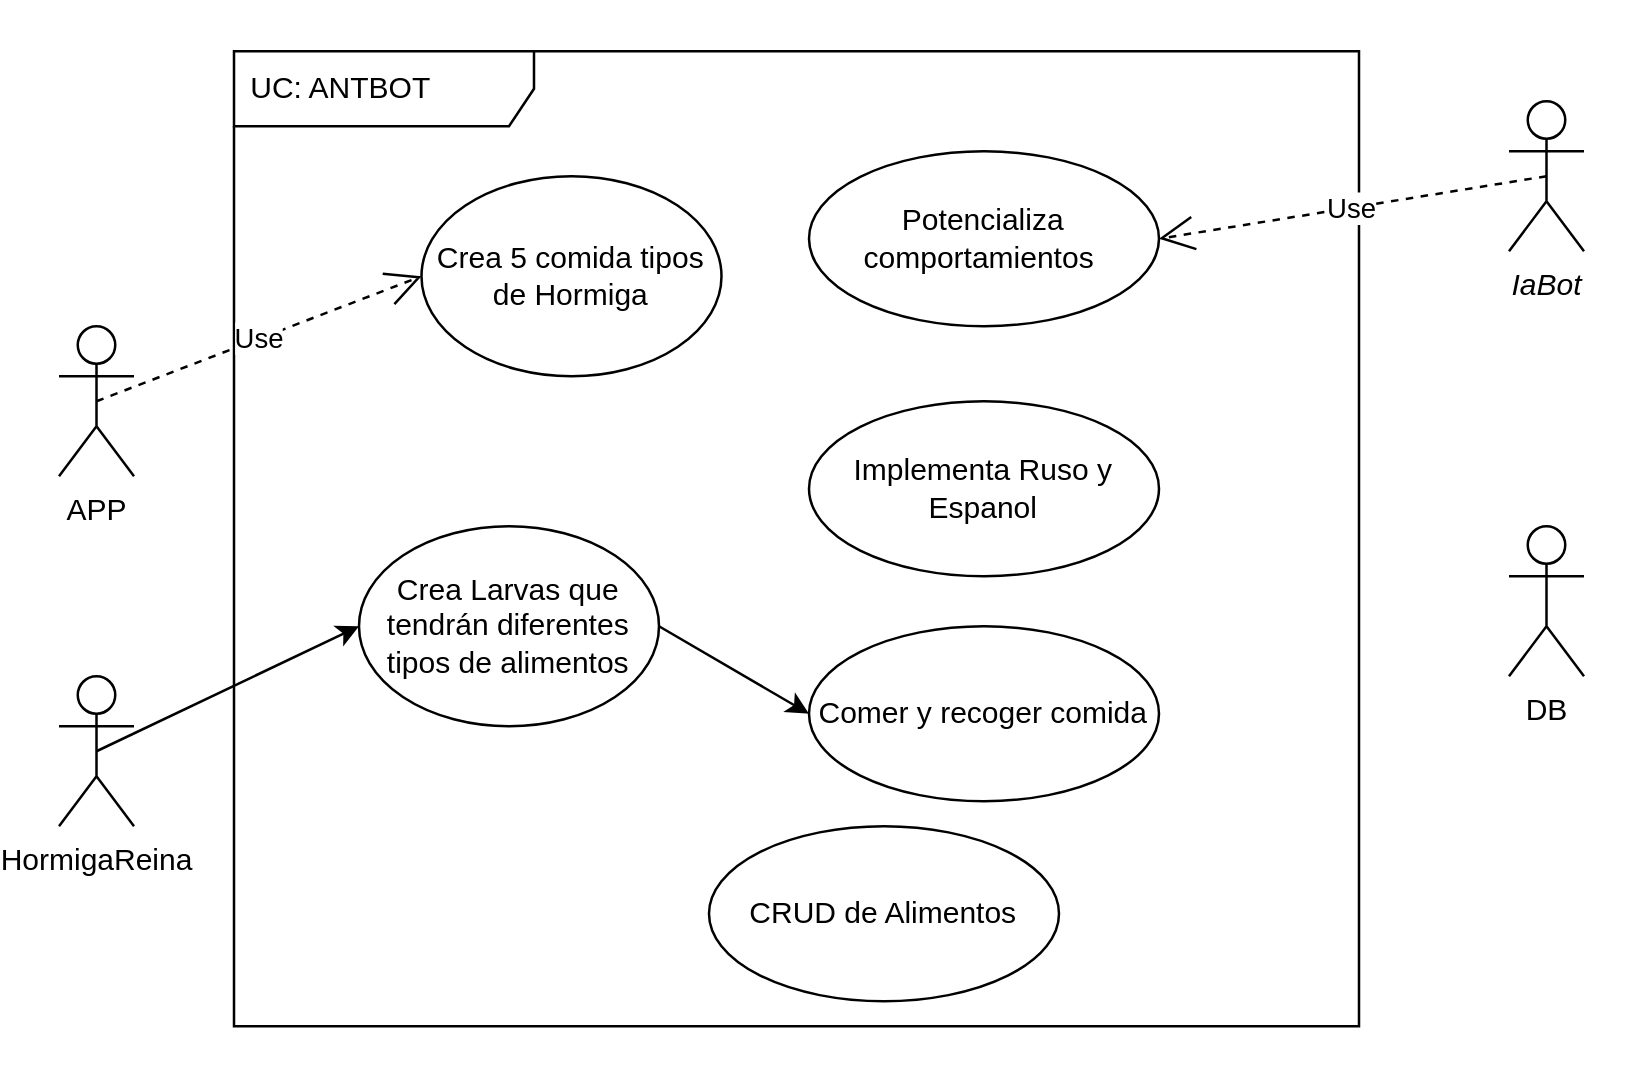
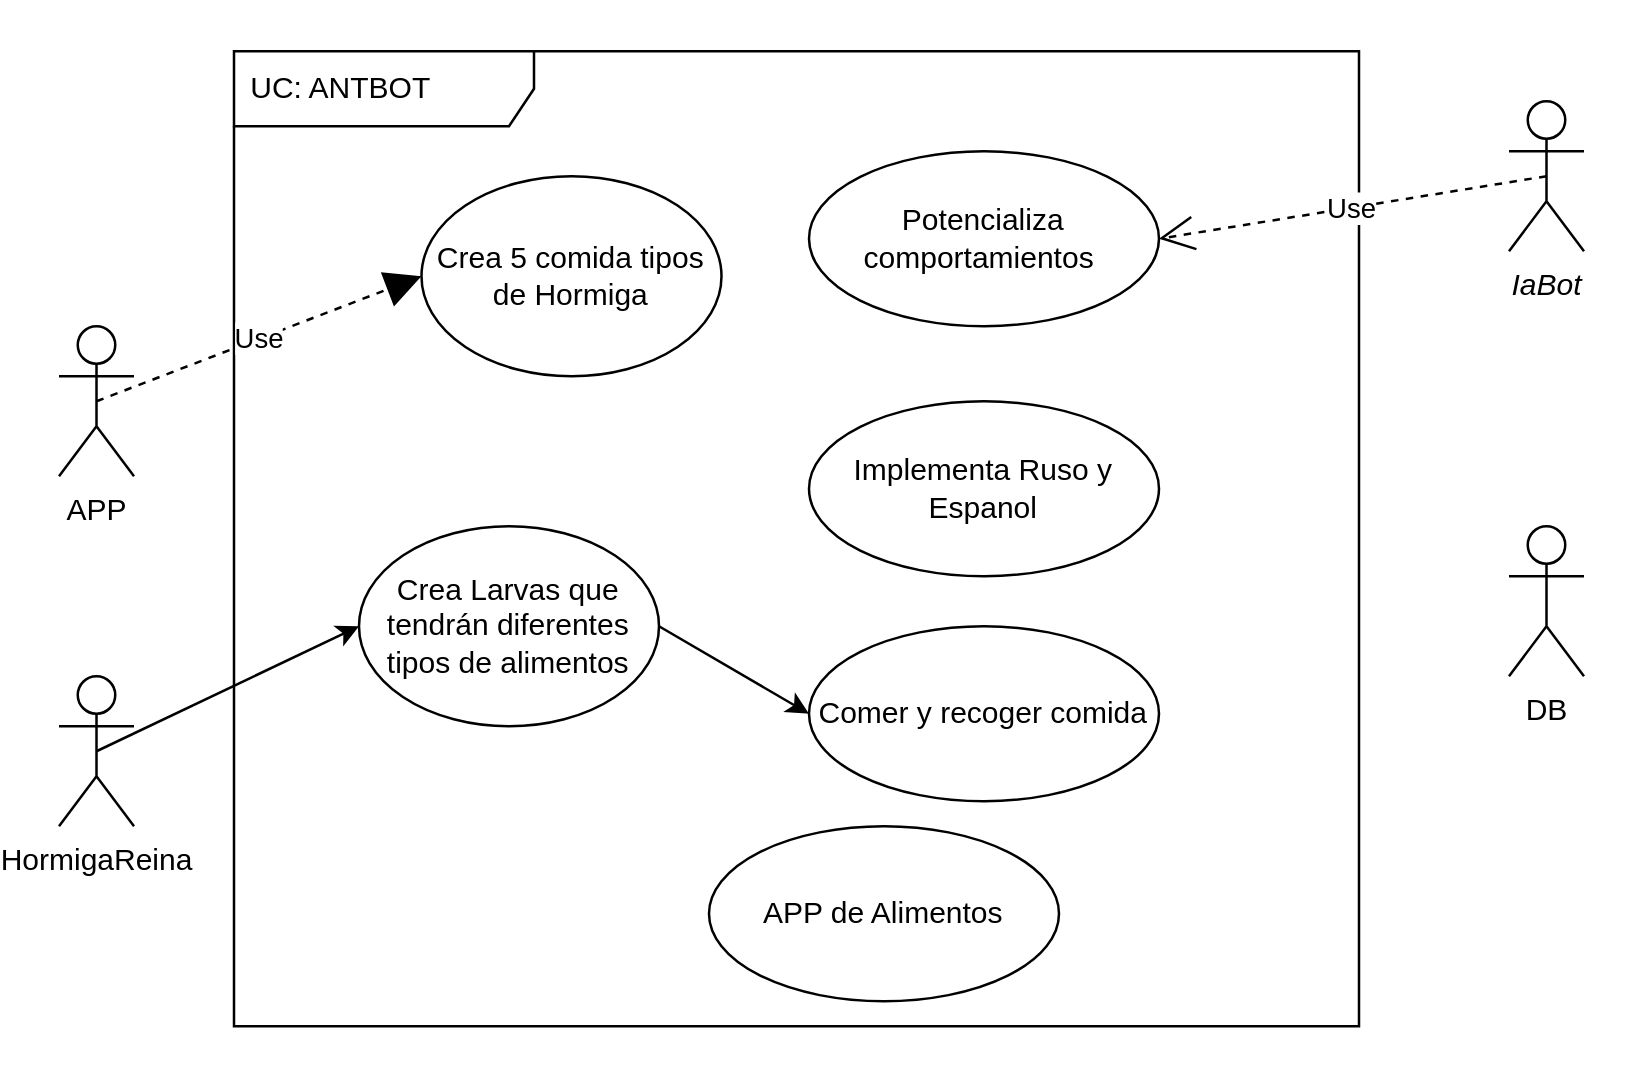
(400, 284) -> (386, 290)
(884, 914) -> (884, 914)
